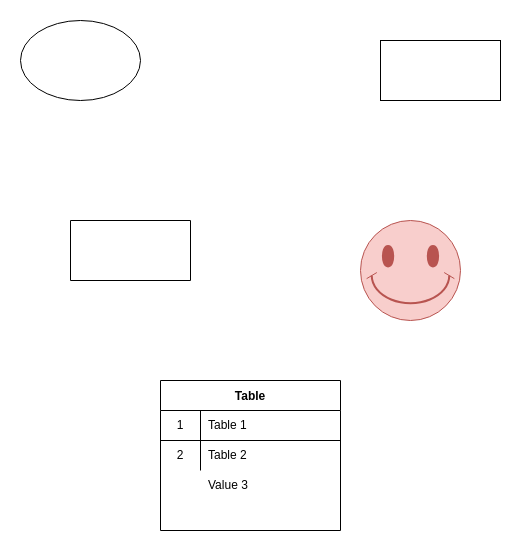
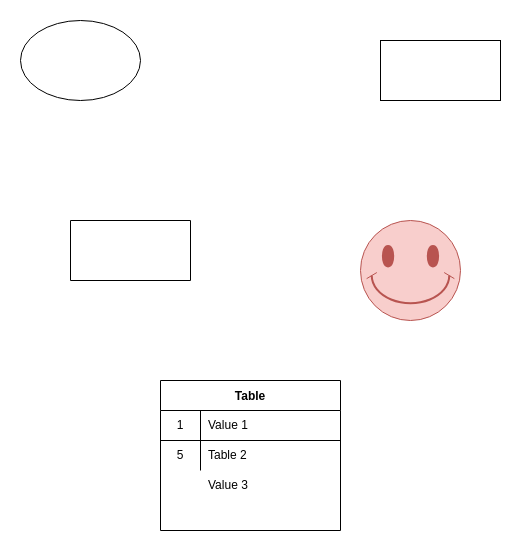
(229, 426) -> (229, 426)
(181, 456) -> (181, 456)
